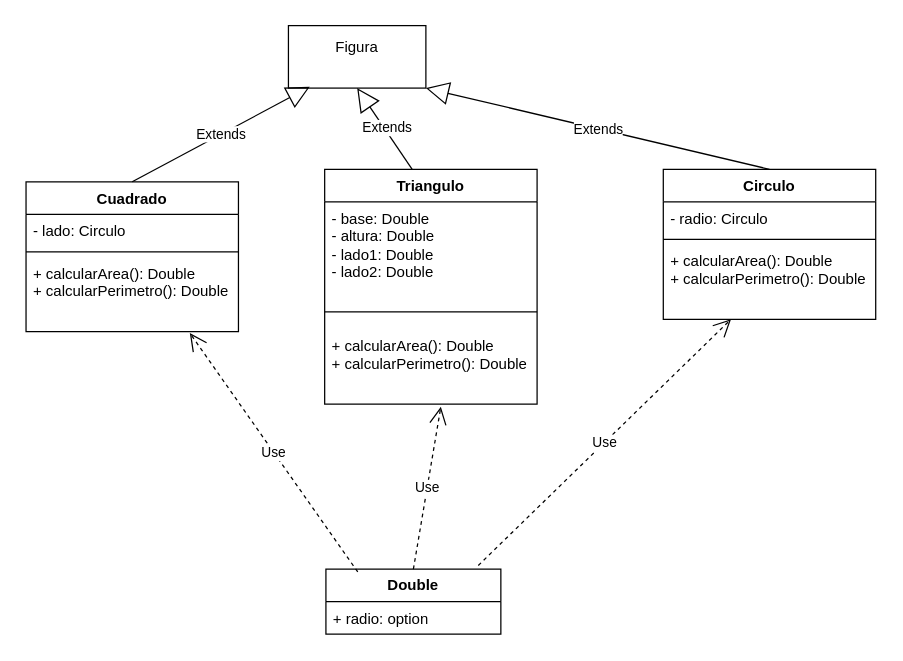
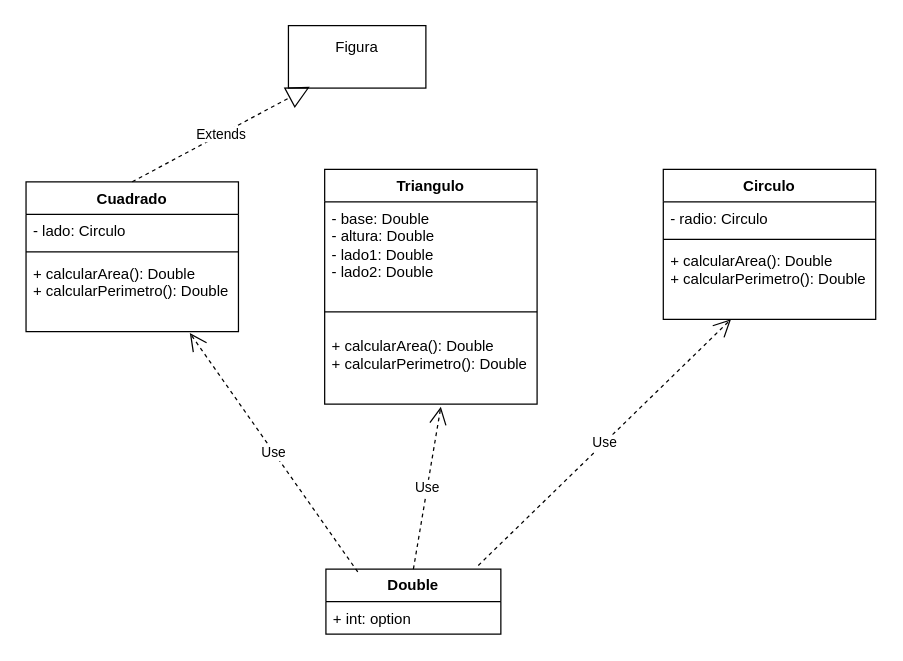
(609, 131) -> none
(391, 139) -> none
(170, 162) -> (170, 162)
(386, 620) -> (378, 620)
